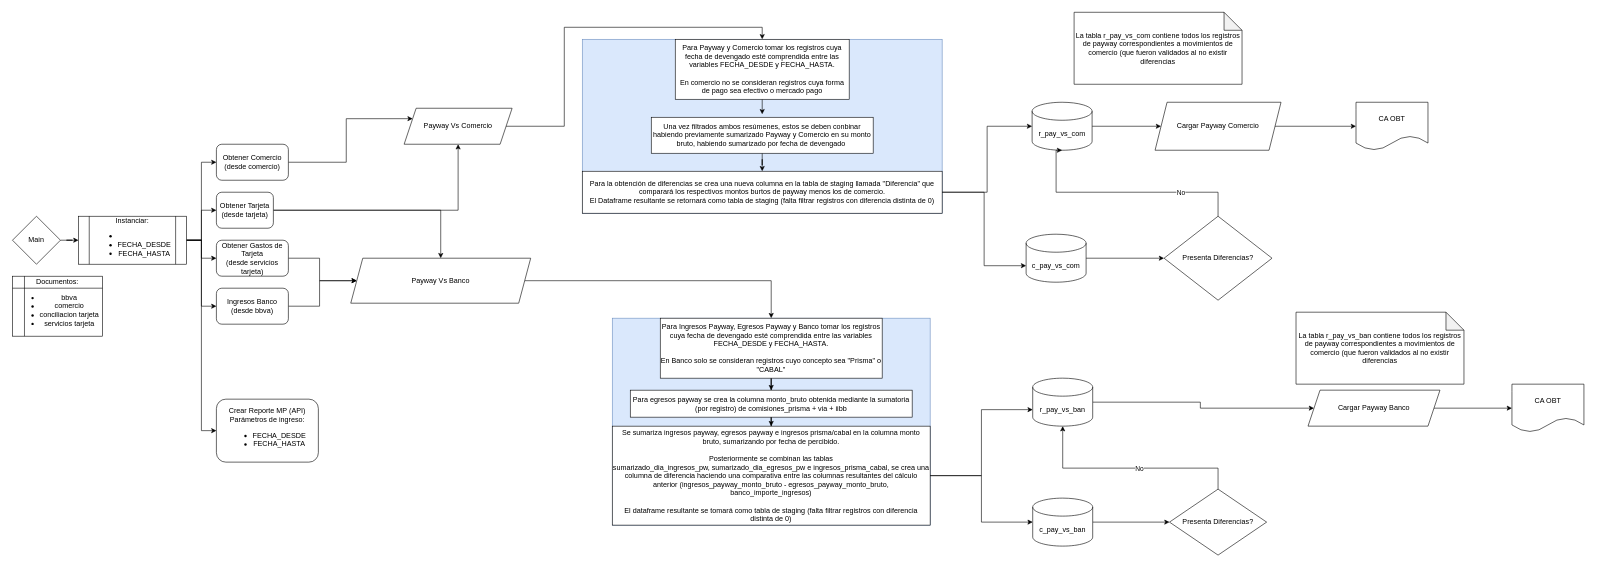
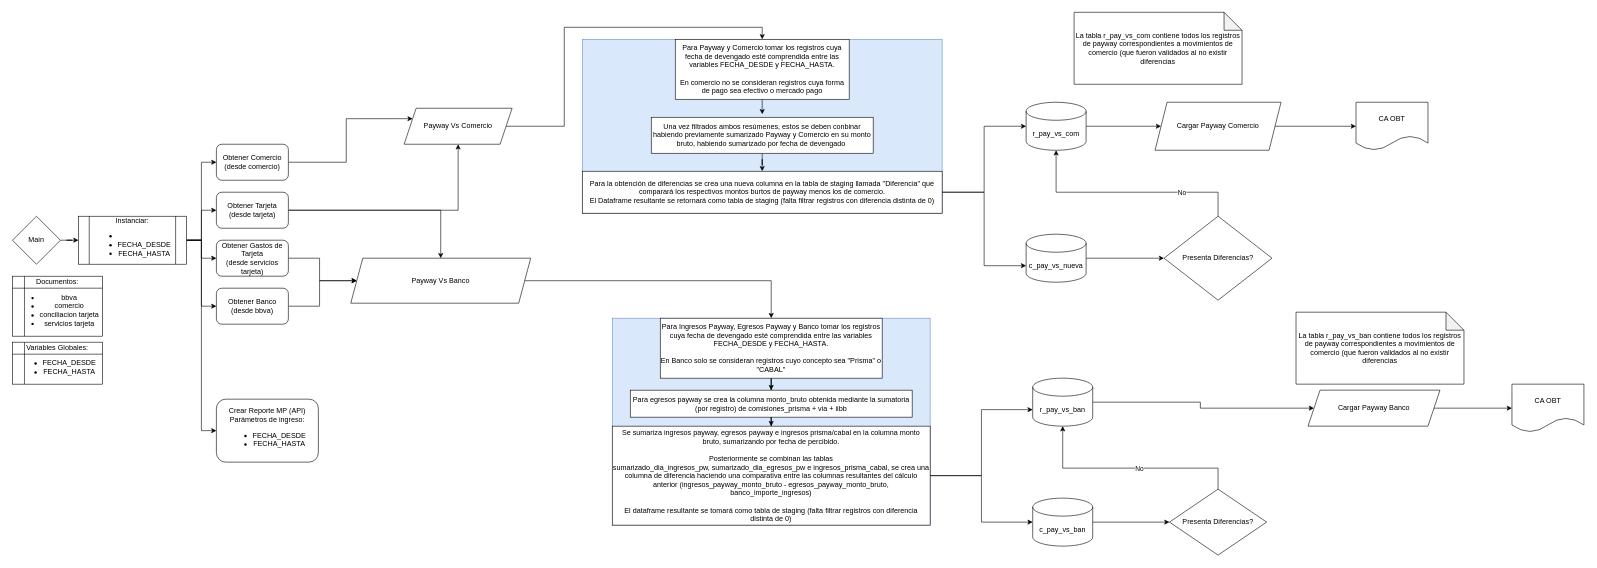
(1062, 126) -> (1056, 126)
(245, 210) -> (252, 210)
(1056, 266) -> (1056, 266)
(252, 306) -> (252, 306)
none -> (57, 363)
